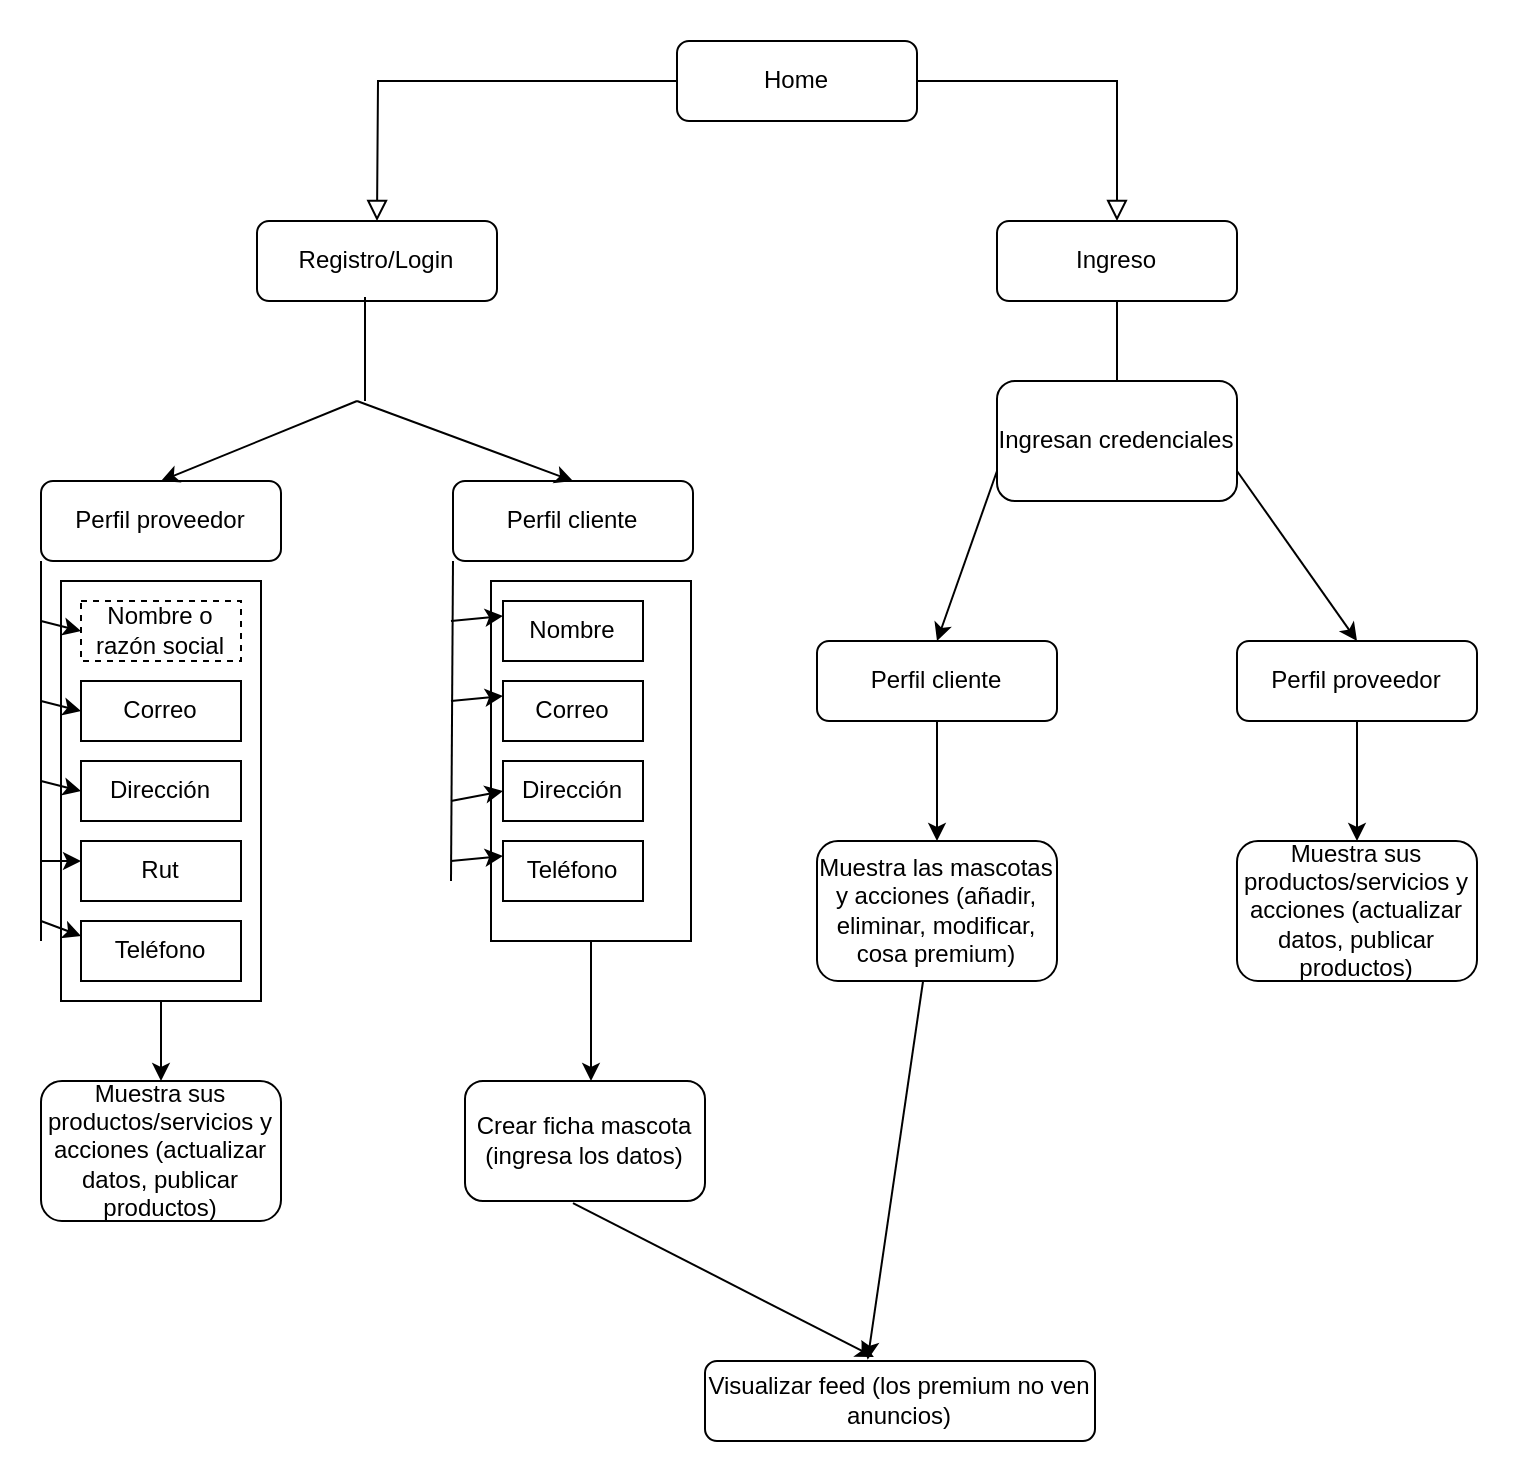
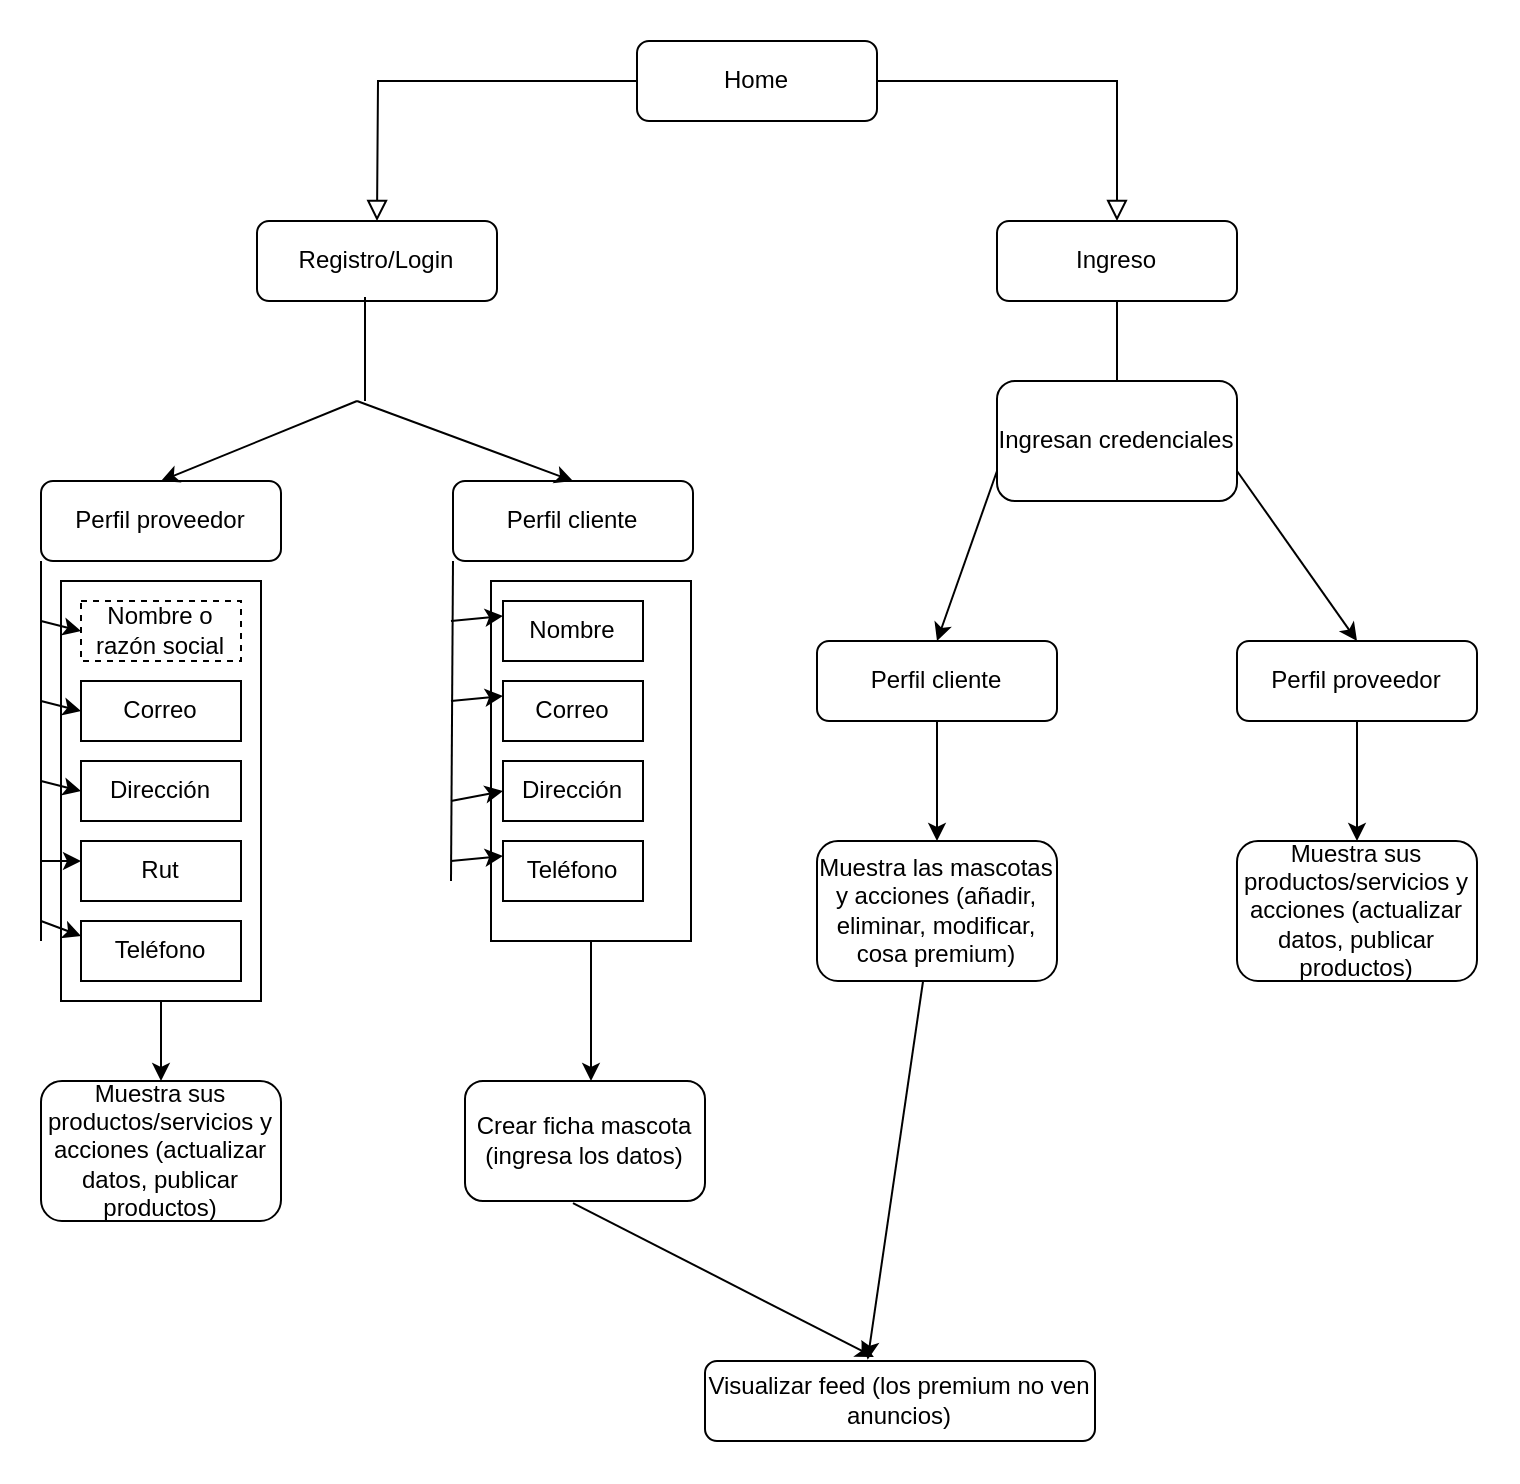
(797, 81) -> (757, 81)
